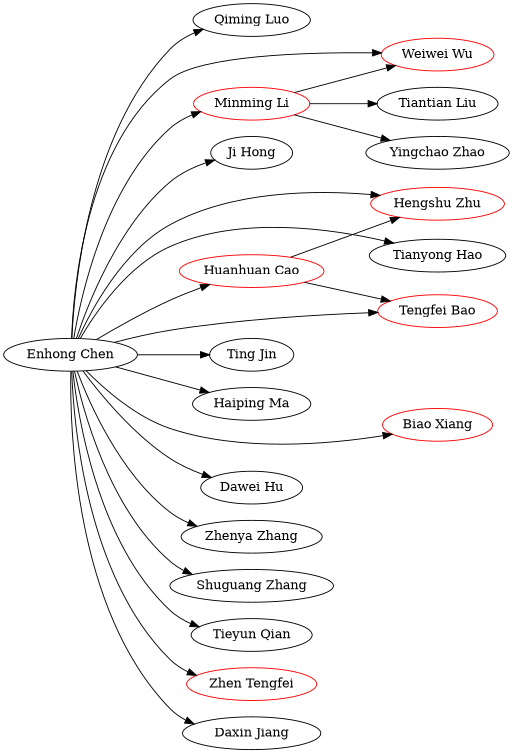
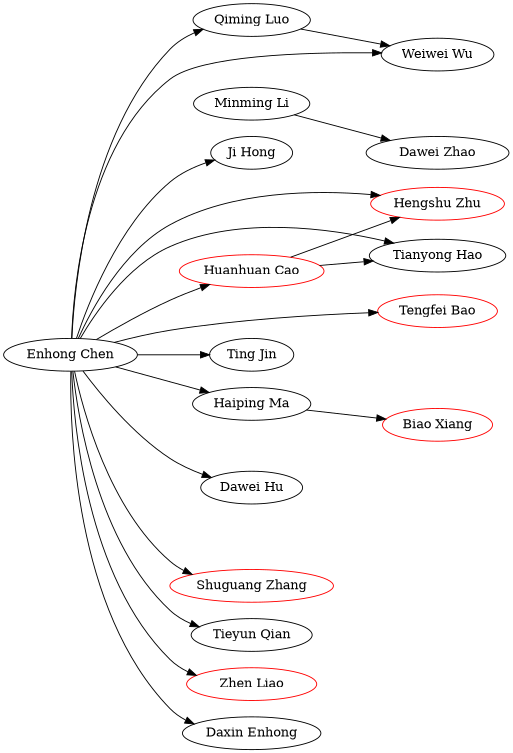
(438, 55) -> (438, 55)
(340, 80) -> (341, 37)
(252, 104) -> (252, 104)
(438, 104) -> none
(438, 153) -> (438, 153)
(111, 214) -> none
(343, 291) -> (342, 264)
(225, 441) -> (342, 414)
(252, 537) -> none
(252, 586) -> (252, 586)
(252, 684) -> (252, 684)
(252, 733) -> (252, 733)
